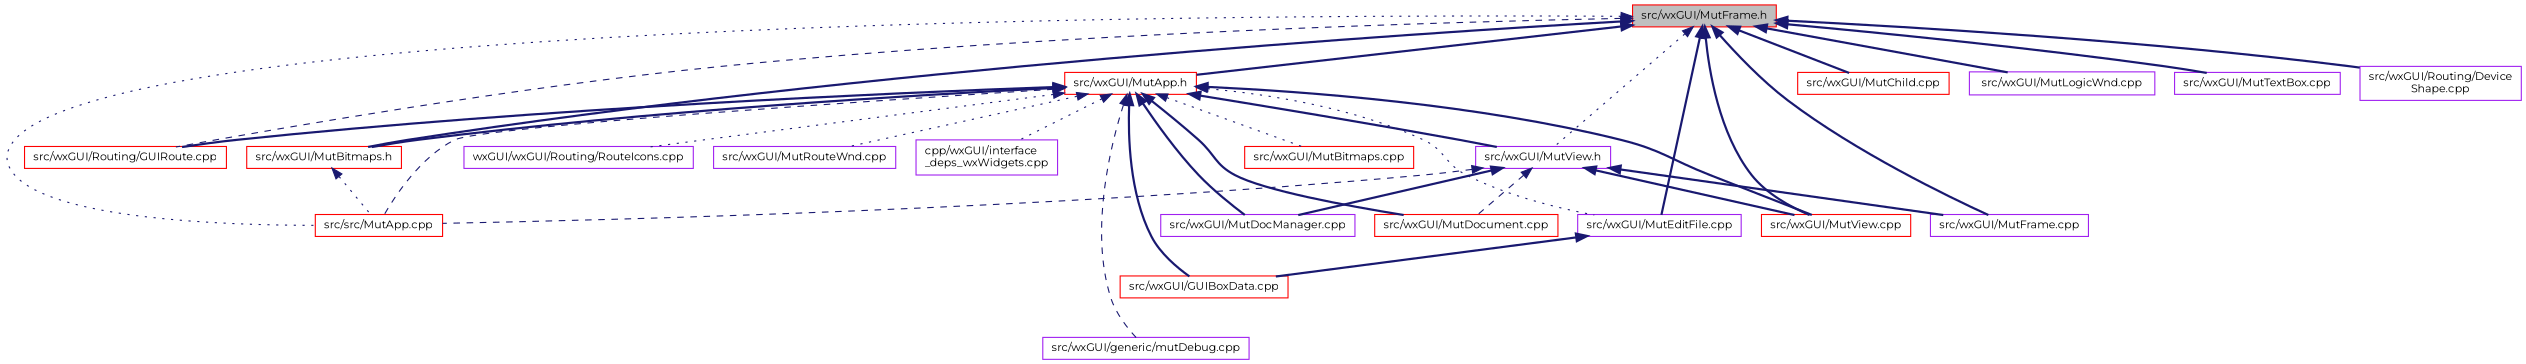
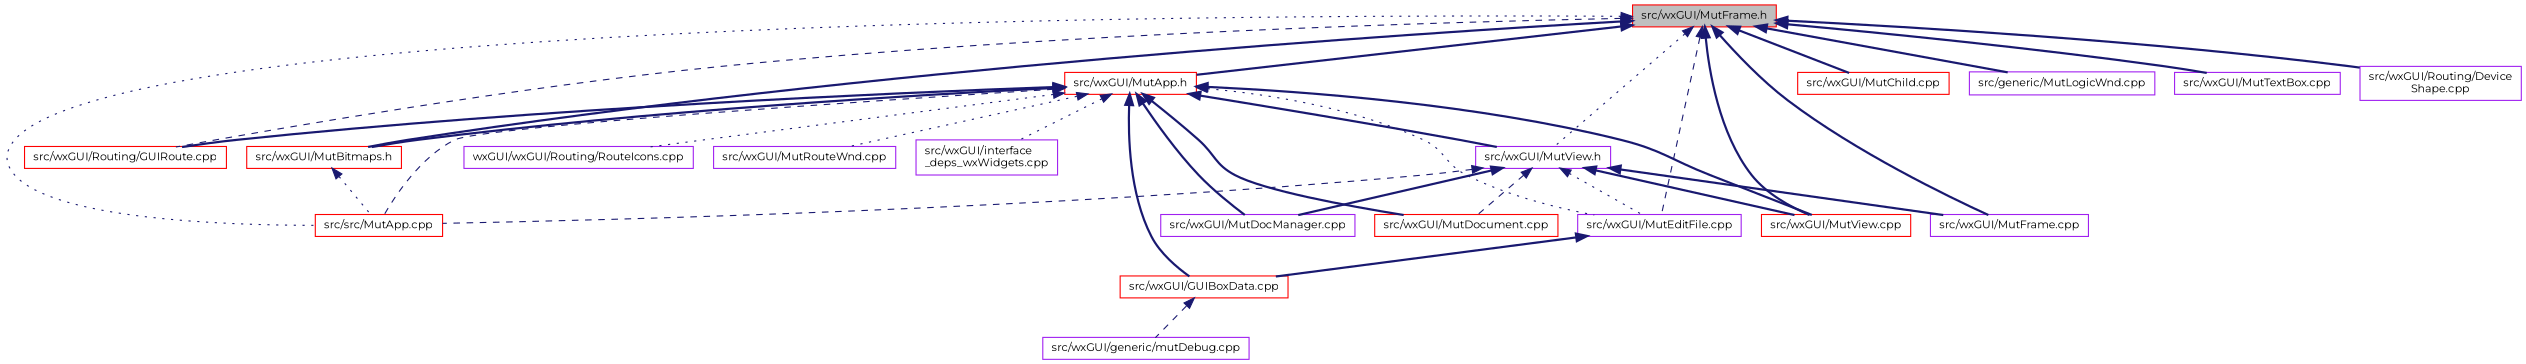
(2062, 83) -> (2062, 83)
(1681, 126) -> (1681, 126)
(987, 157) -> (987, 157)
(1329, 157) -> none
none -> (1606, 194)
(1102, 224) -> (1171, 322)
